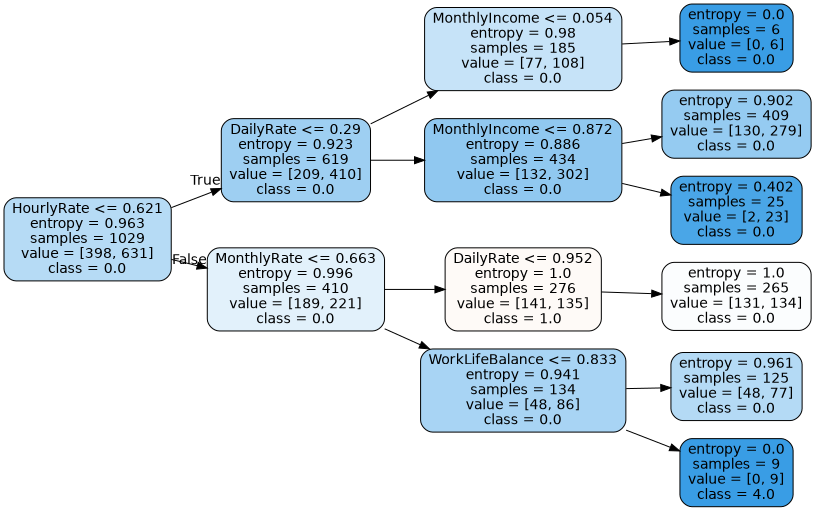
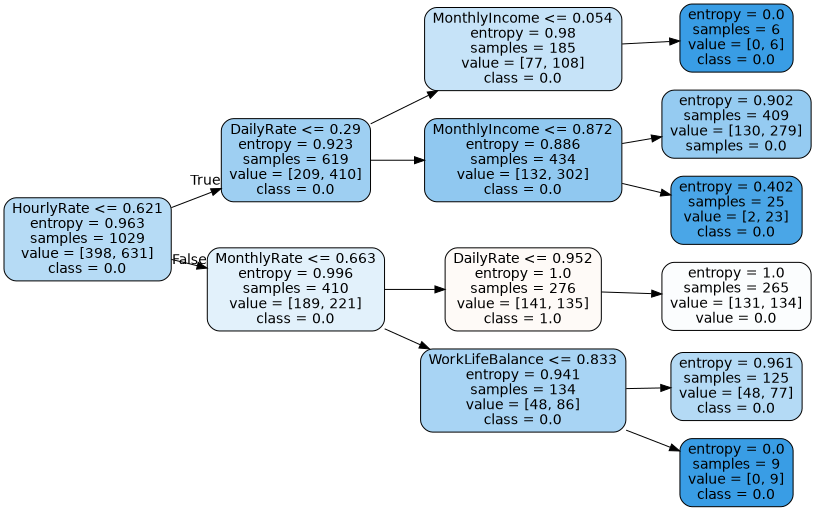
(737, 124) -> (737, 124)
(737, 296) -> (737, 296)
(737, 473) -> (737, 473)
